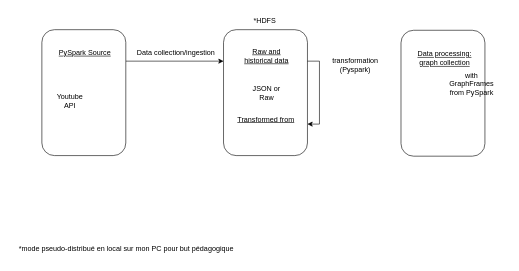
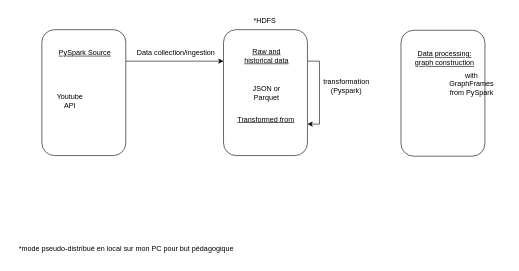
(445, 59) -> (445, 59)
(356, 65) -> (347, 86)
(267, 93) -> (267, 93)
